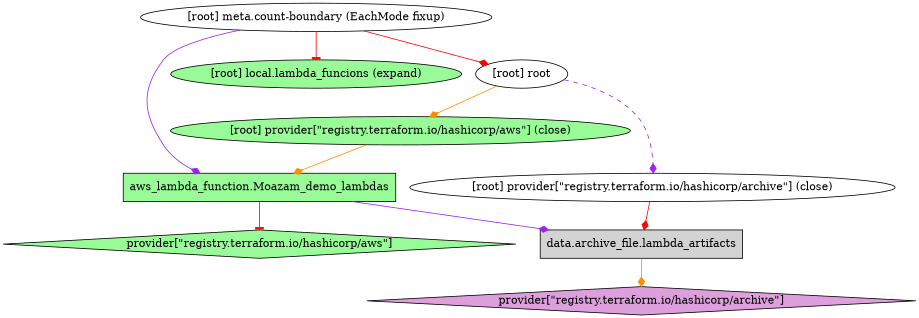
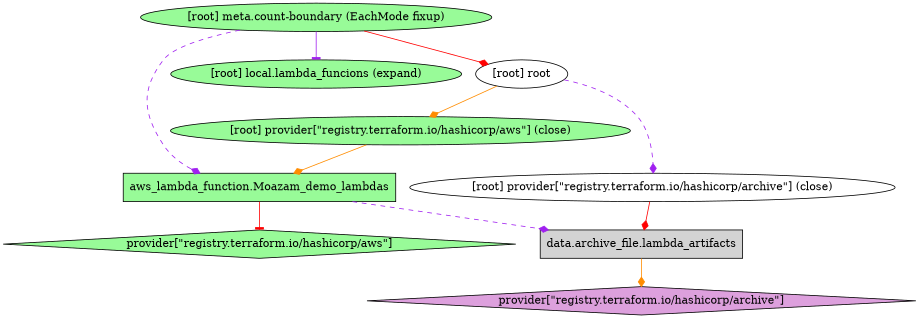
(316, 17) -> (316, 17)
(316, 44) -> (316, 44)
(152, 80) -> (152, 80)
(446, 215) -> (446, 215)
